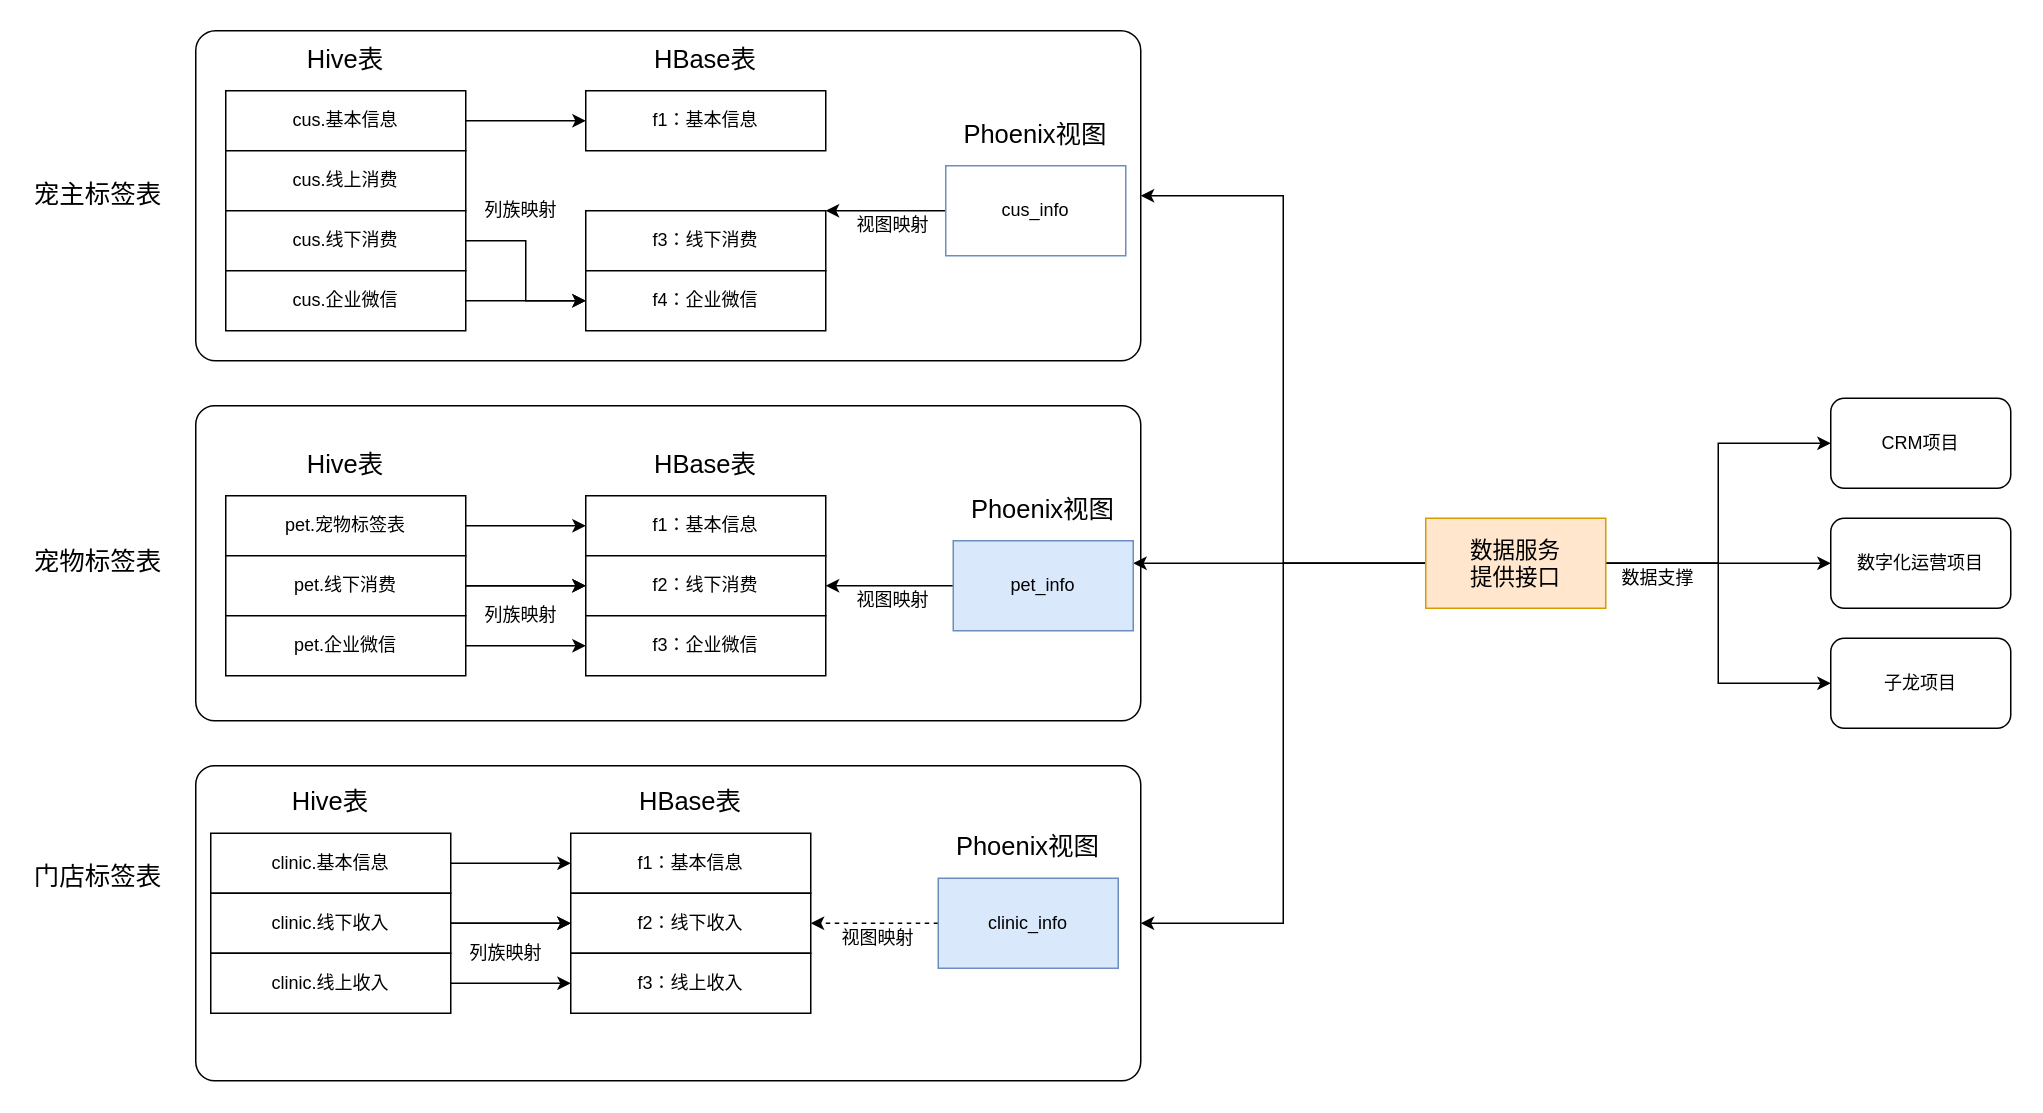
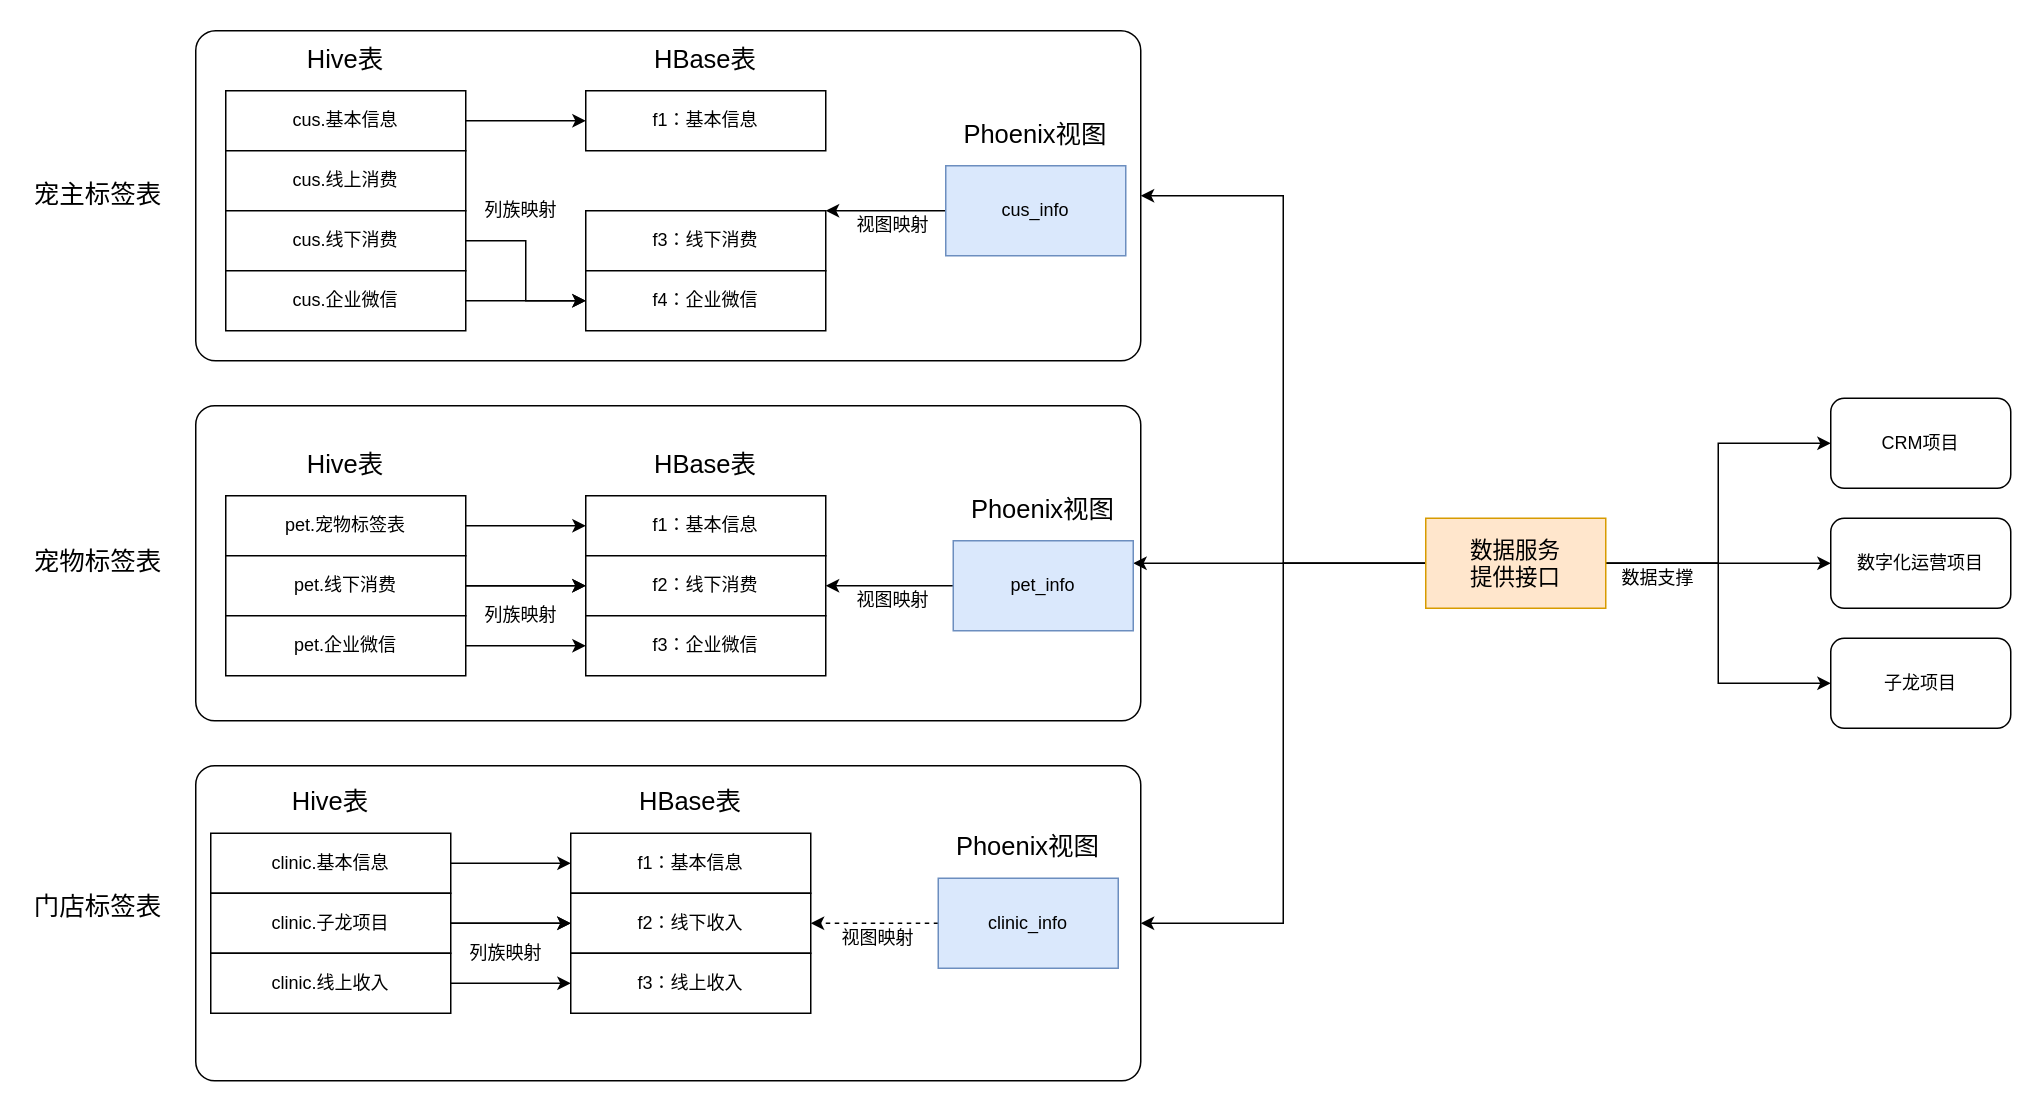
(1036, 211) -> (1036, 211)
(98, 878) -> (98, 908)
(331, 923) -> (331, 923)
